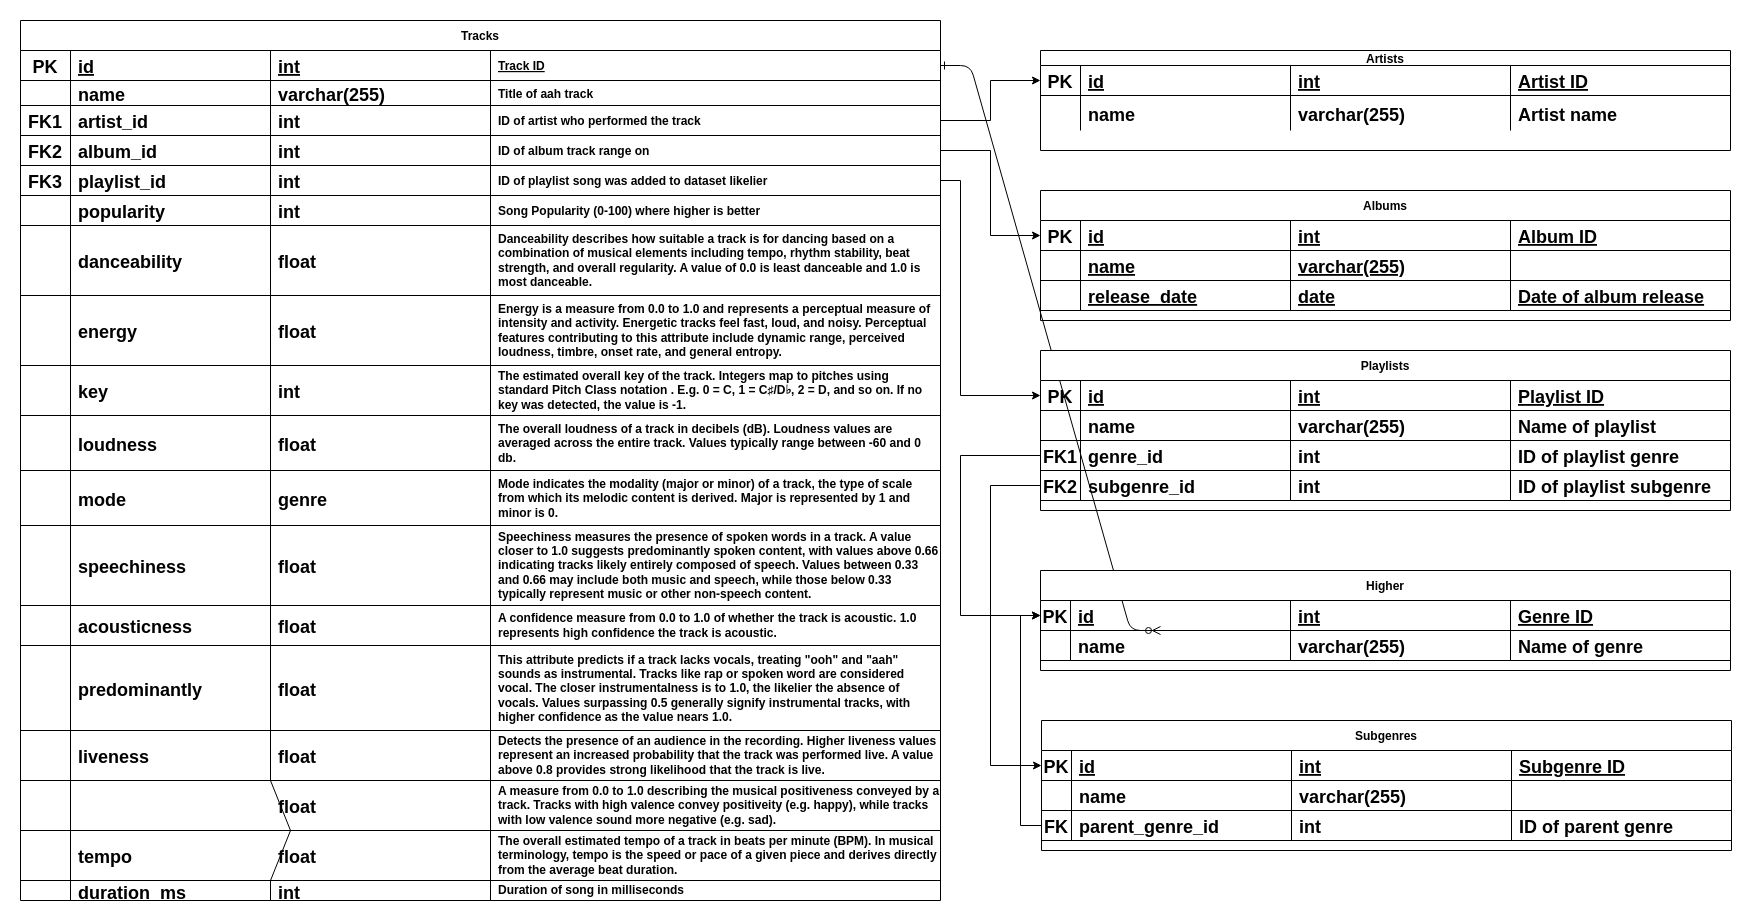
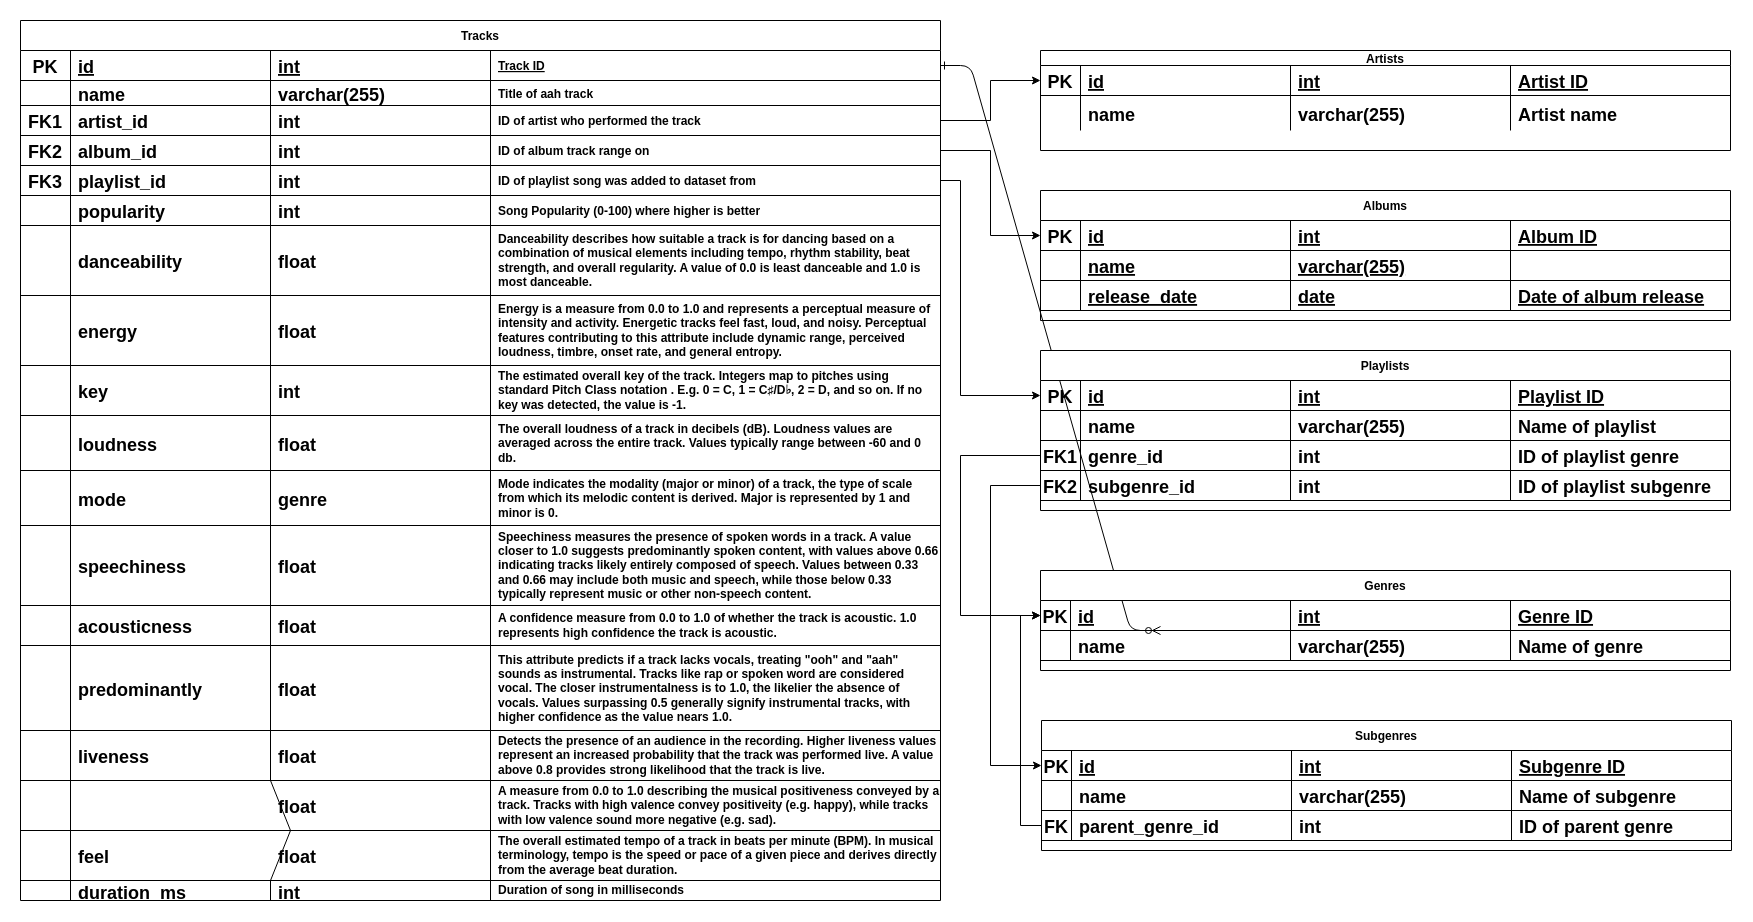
(639, 181) -> (632, 181)
(1385, 586) -> (1385, 586)
none -> (1622, 796)
(103, 857) -> (96, 857)
